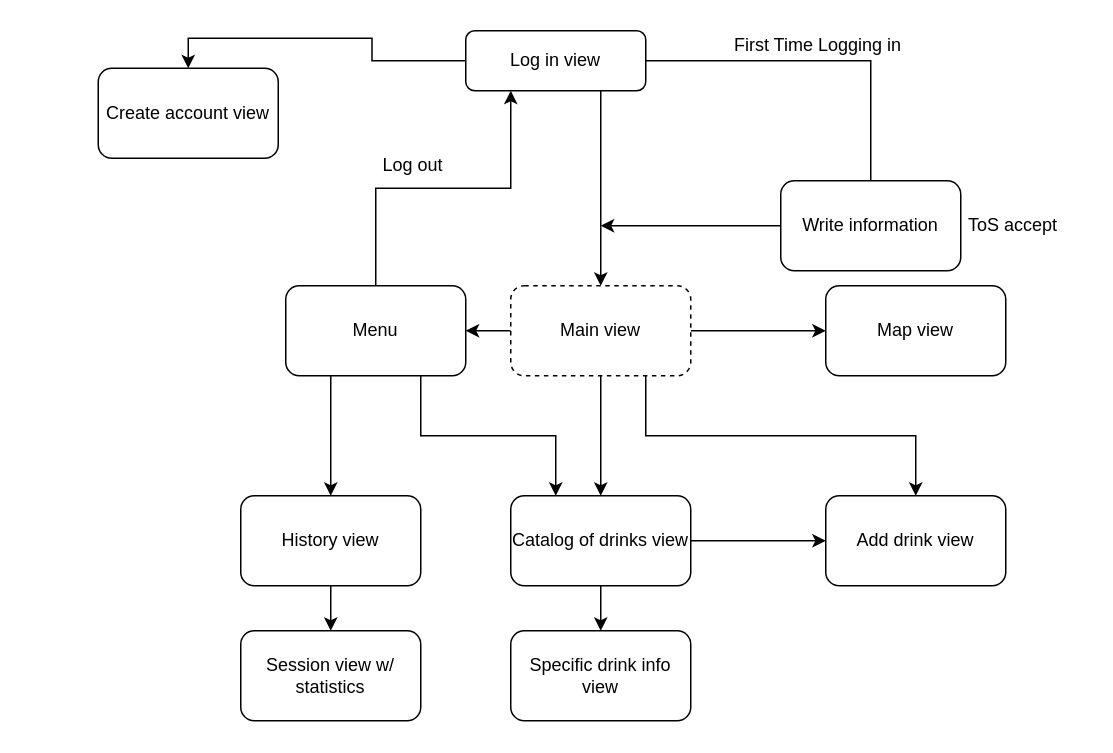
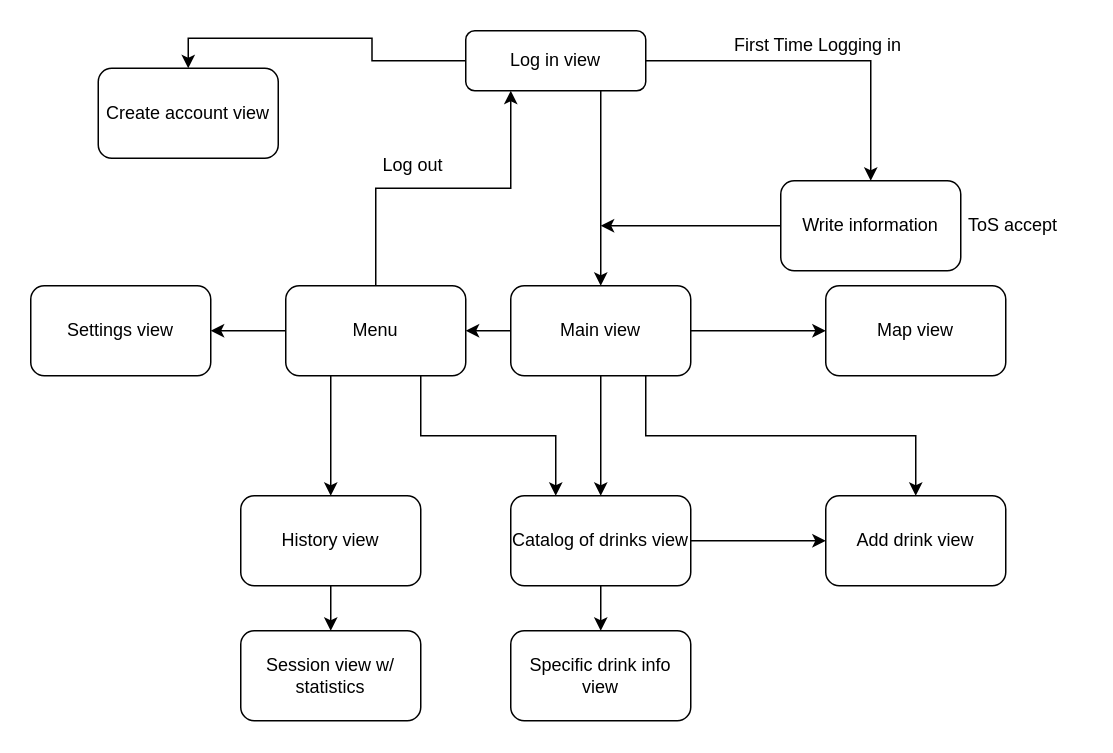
(871, 173) -> (871, 169)
none -> (121, 331)
none -> (254, 331)
(601, 331) -> (601, 331)
